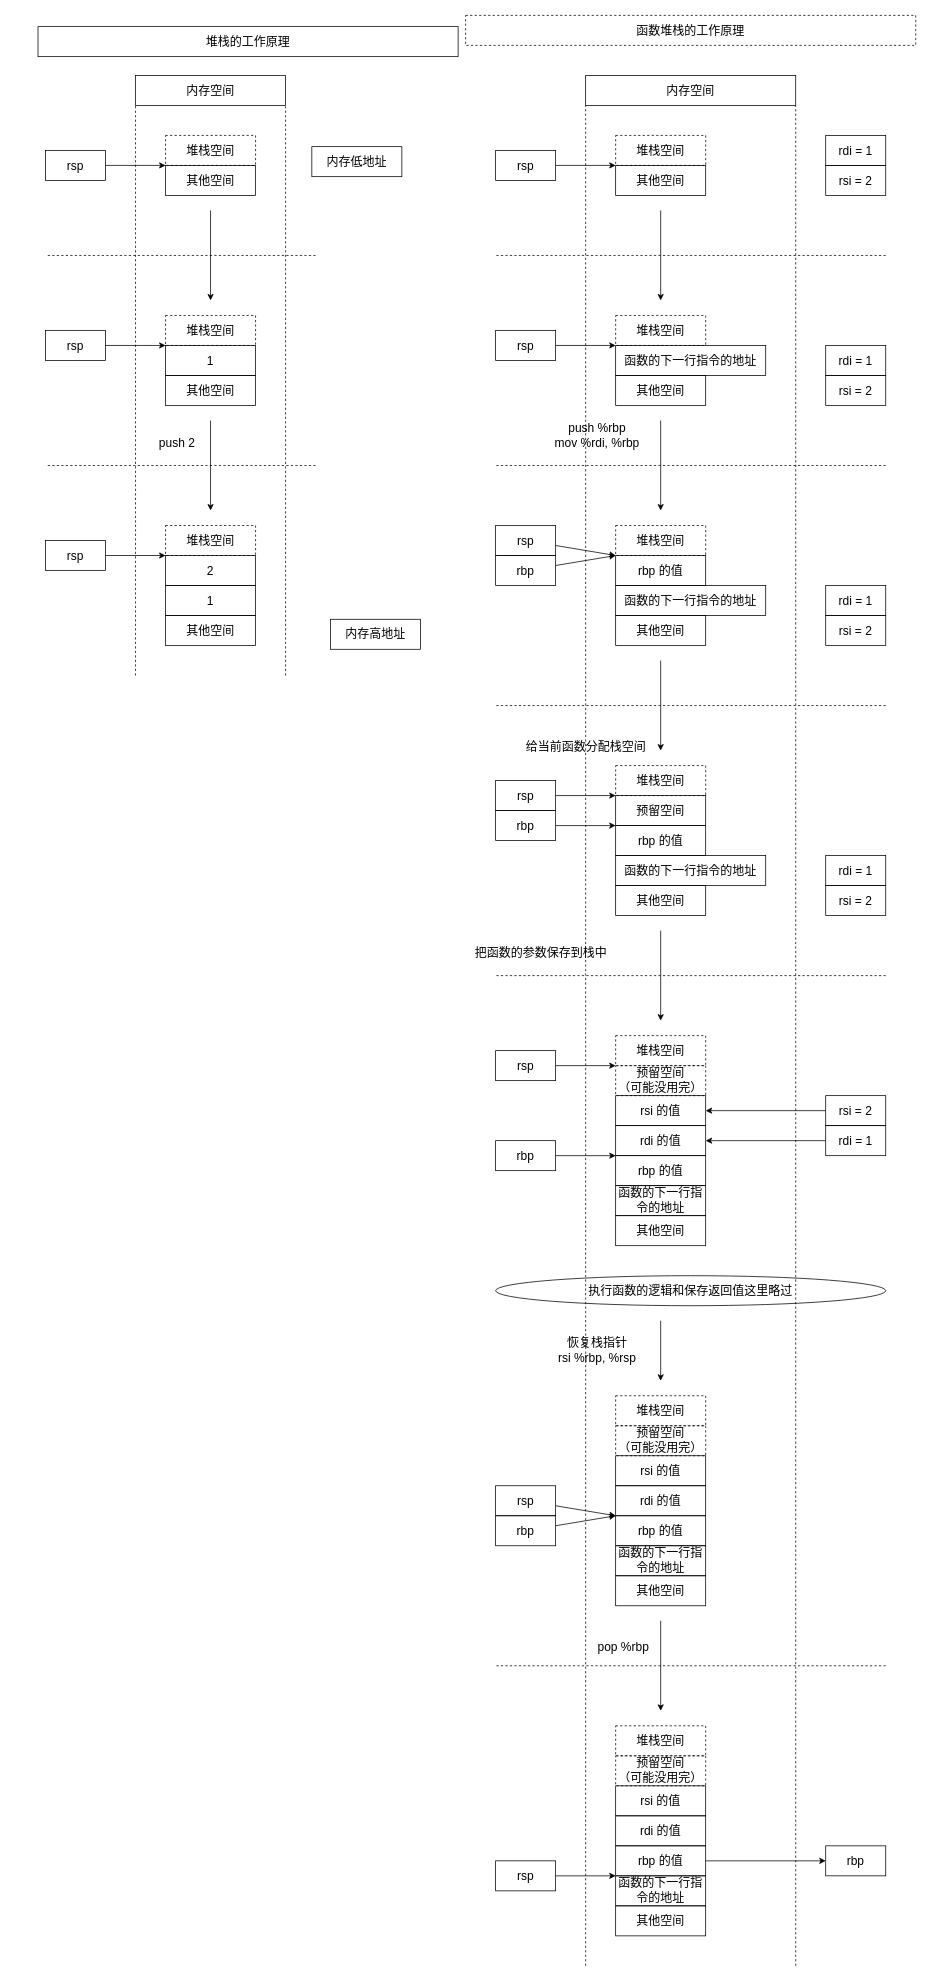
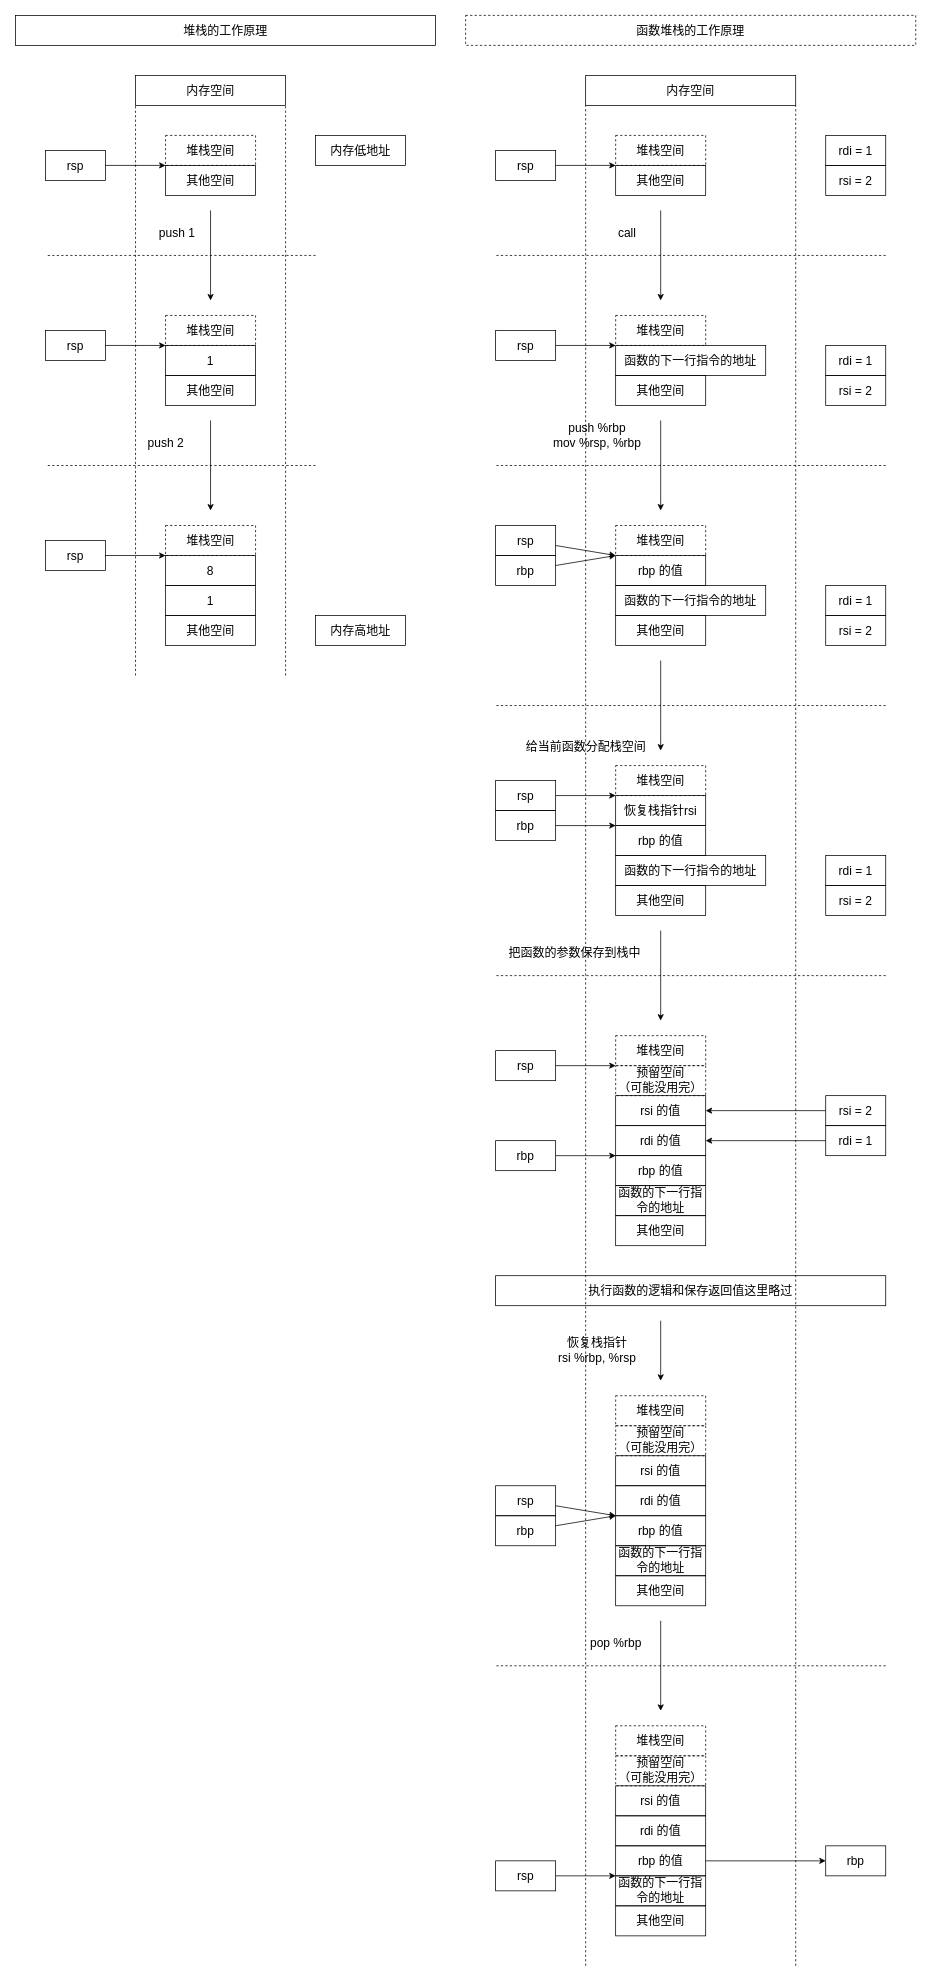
(248, 42) -> (225, 30)
(357, 162) -> (360, 150)
none -> (177, 233)
none -> (627, 233)
(597, 435) -> (597, 435)
(177, 443) -> (165, 443)
(210, 570) -> (210, 570)
(375, 634) -> (360, 630)
(660, 810) -> (660, 810)
(540, 953) -> (574, 953)
(690, 1290) -> (690, 1290)
(623, 1647) -> (615, 1643)
